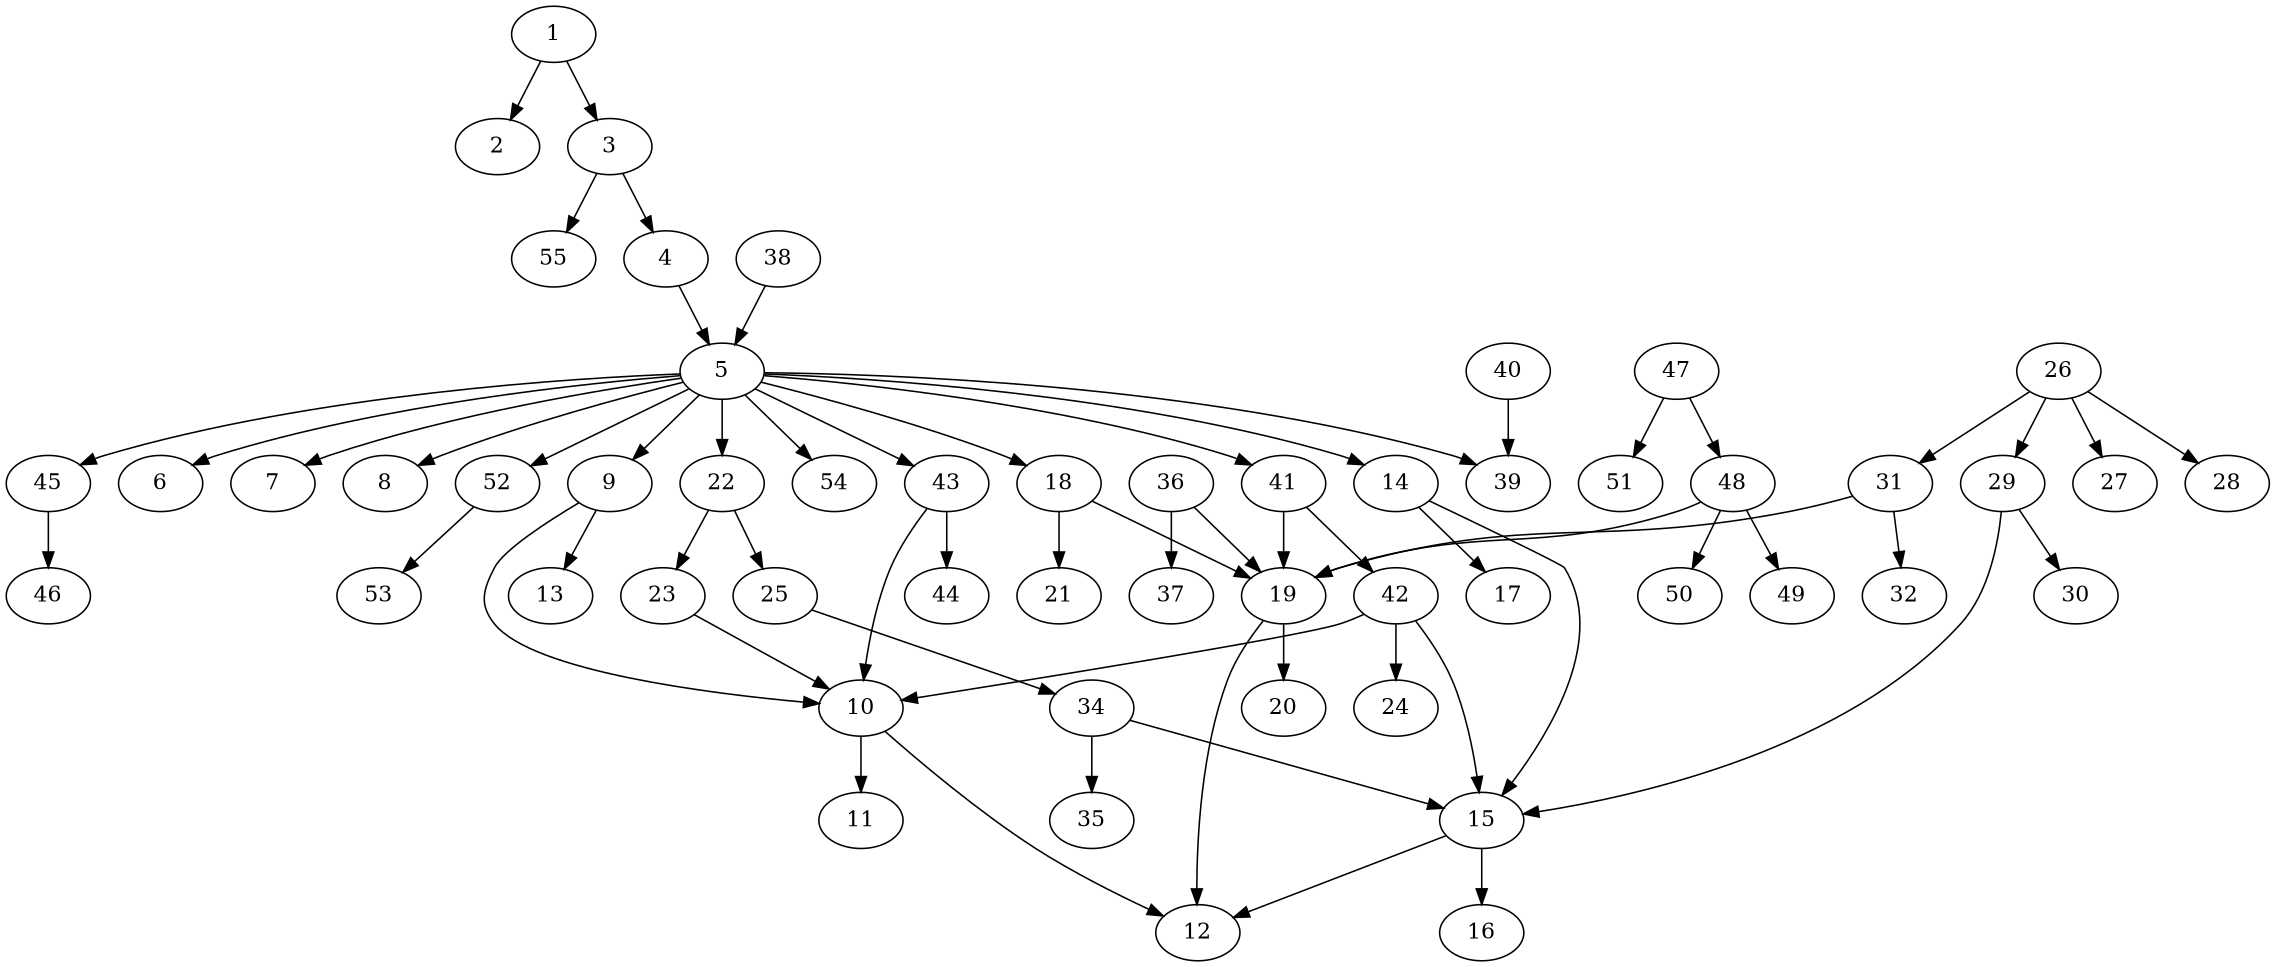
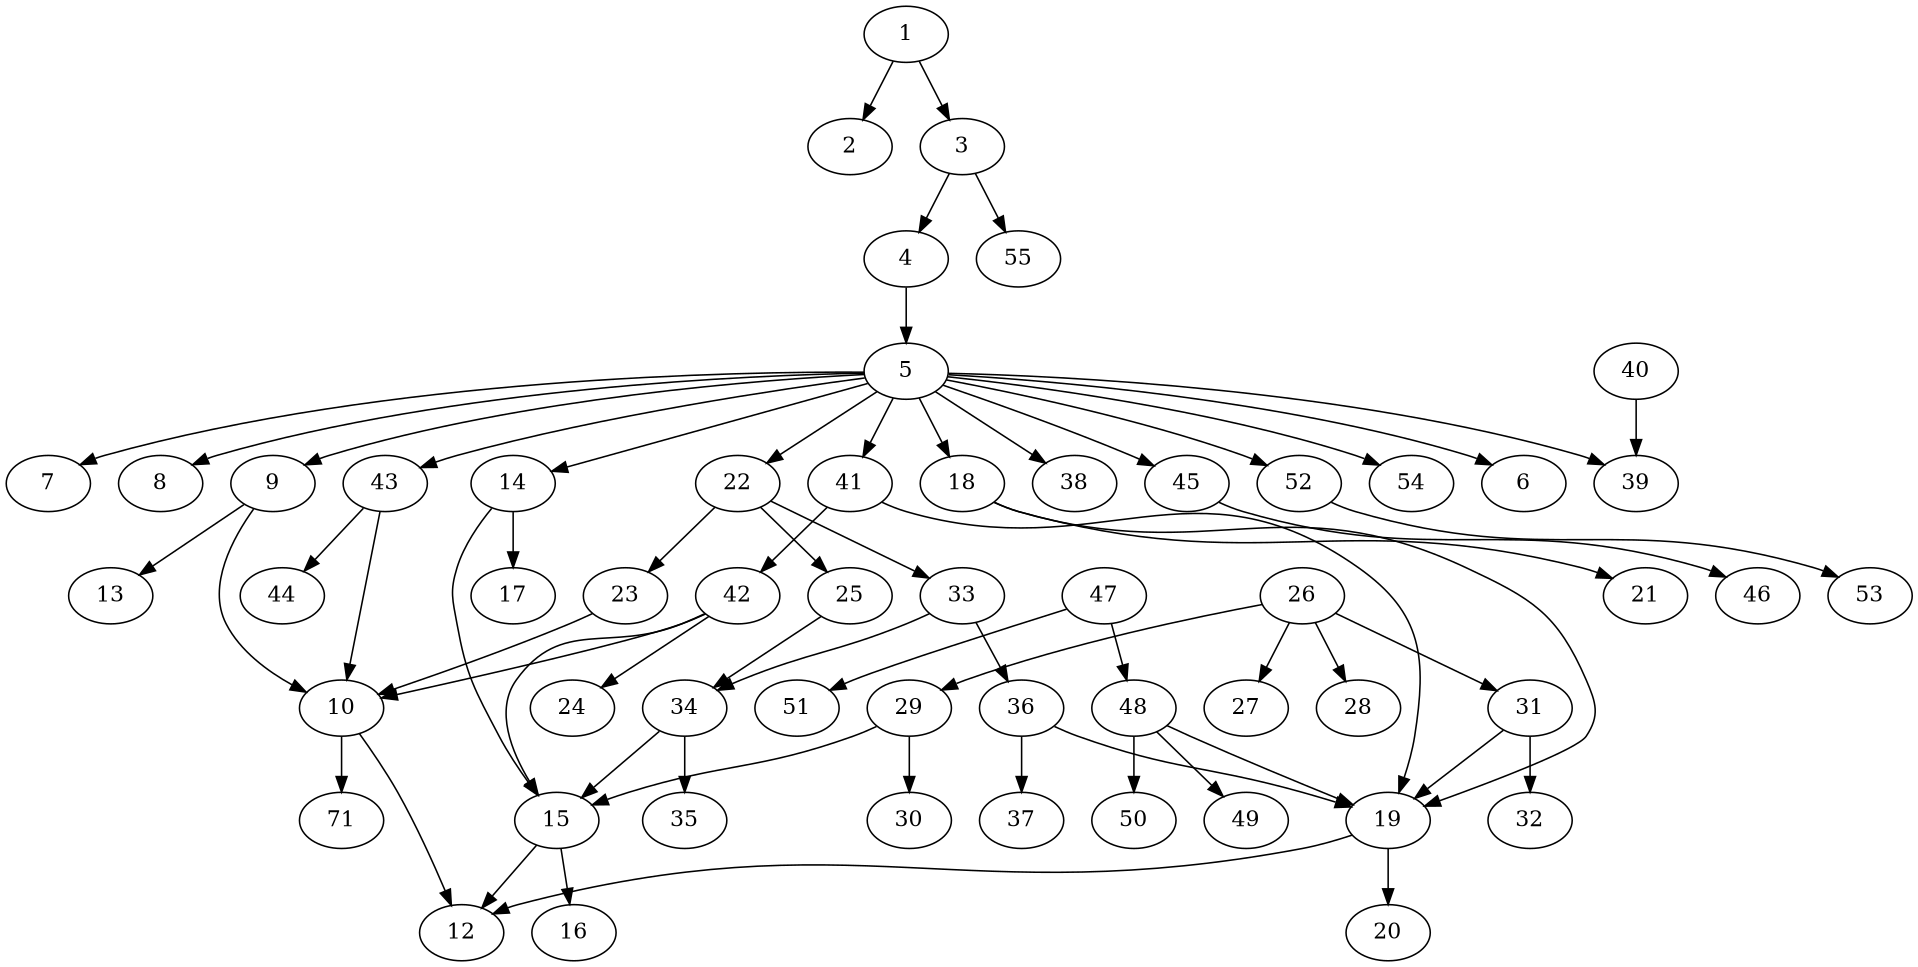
(754, 308) -> (984, 423)
none -> (962, 596)
(861, 820) -> (342, 820)
